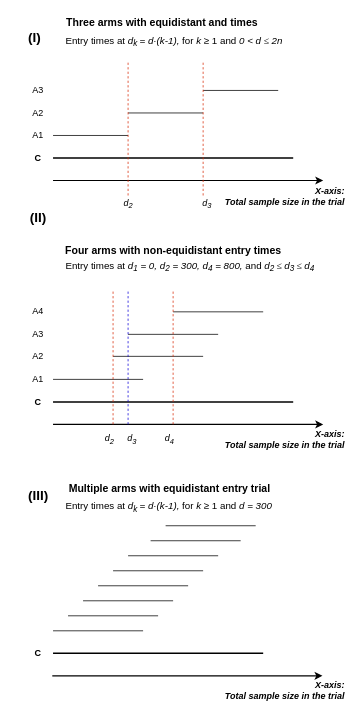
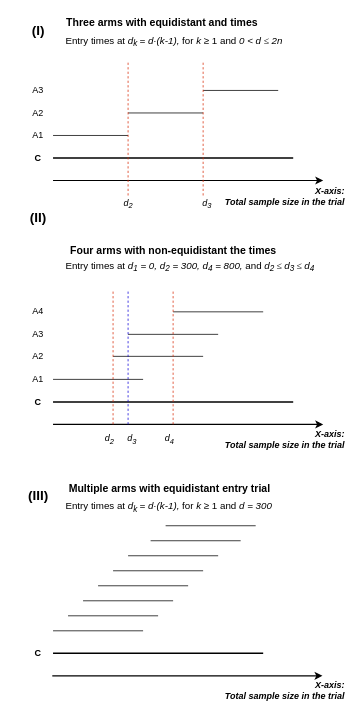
(34, 38) -> (38, 30)
(173, 250) -> (173, 250)
